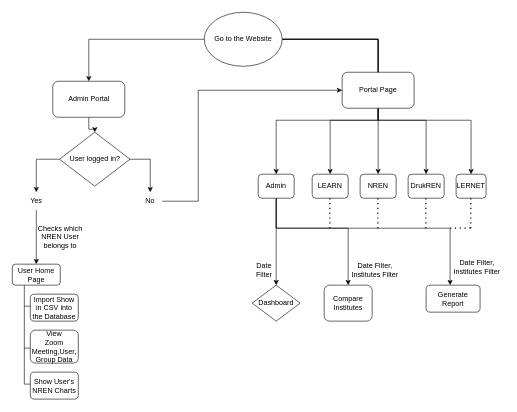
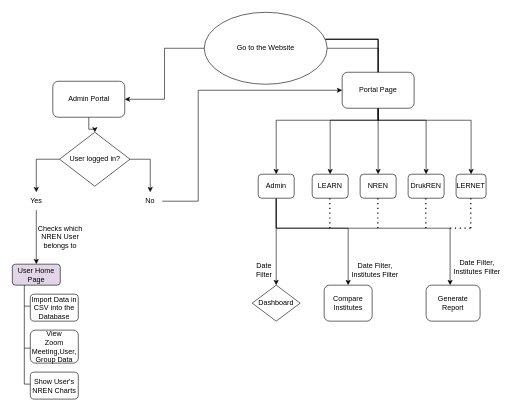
(243, 39) -> (266, 48)
(36, 275) -> (36, 275)
(453, 299) -> (453, 303)
(54, 308) -> (54, 308)
